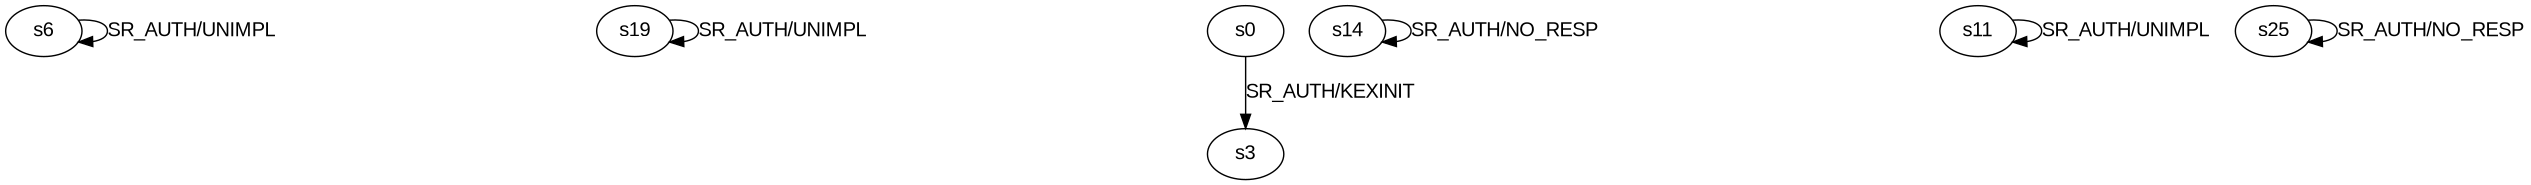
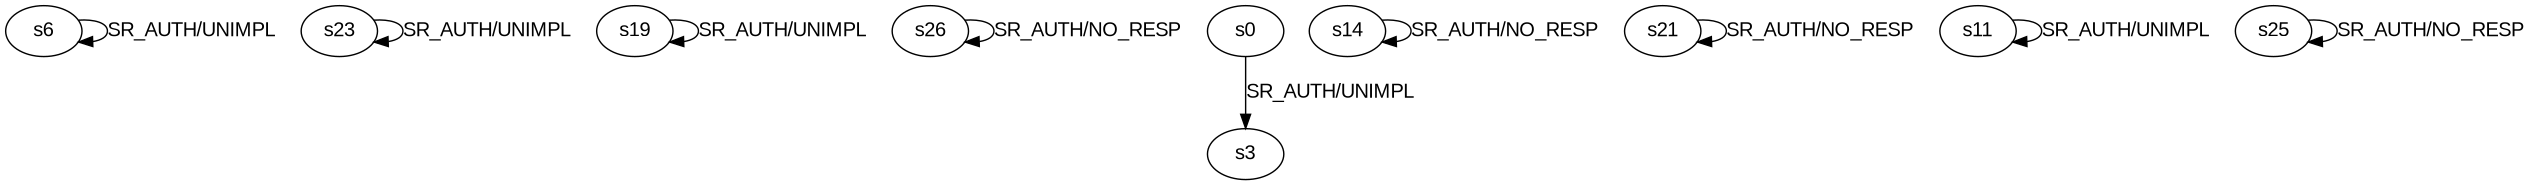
none -> (339, 31)
none -> (930, 31)
none -> (1663, 31)
(1330, 93) -> (1330, 93)
